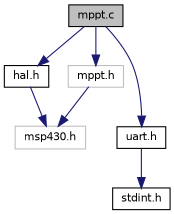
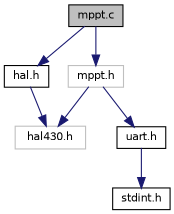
(133, 67) -> (115, 103)
(50, 138) -> (50, 138)
